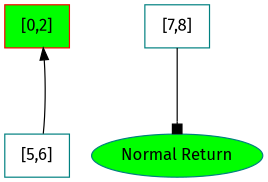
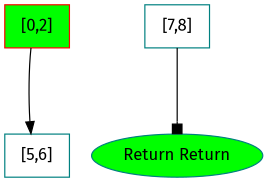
(45, 97) -> (29, 85)
(177, 156) -> (177, 156)
